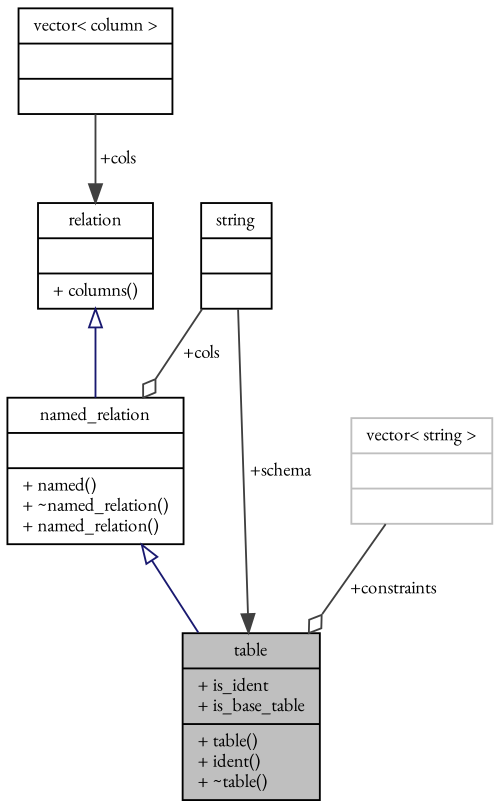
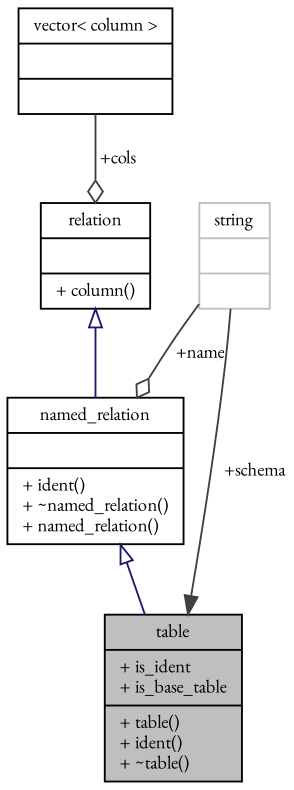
(95, 149) -> (95, 147)
(236, 256) -> (235, 256)
(95, 290) -> (95, 290)
(199, 353) -> (198, 353)
(422, 471) -> none
(59, 485) -> (54, 485)
